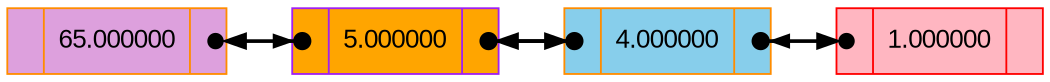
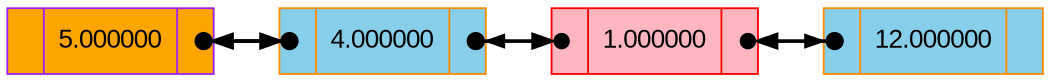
(117, 41) -> none
none -> (933, 41)
